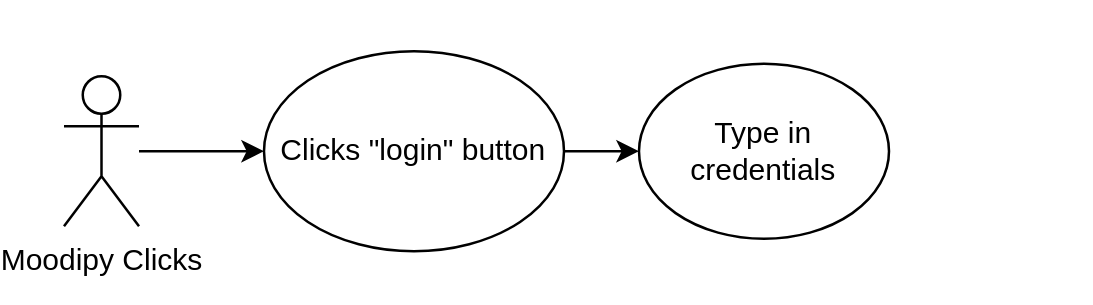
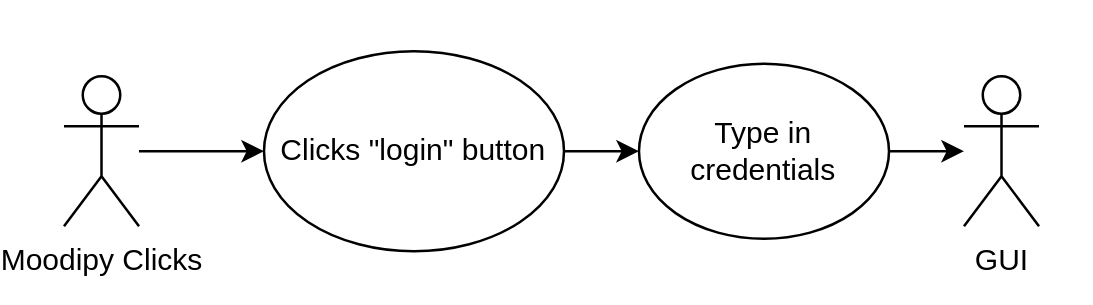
none -> (918, 151)
none -> (1001, 151)
